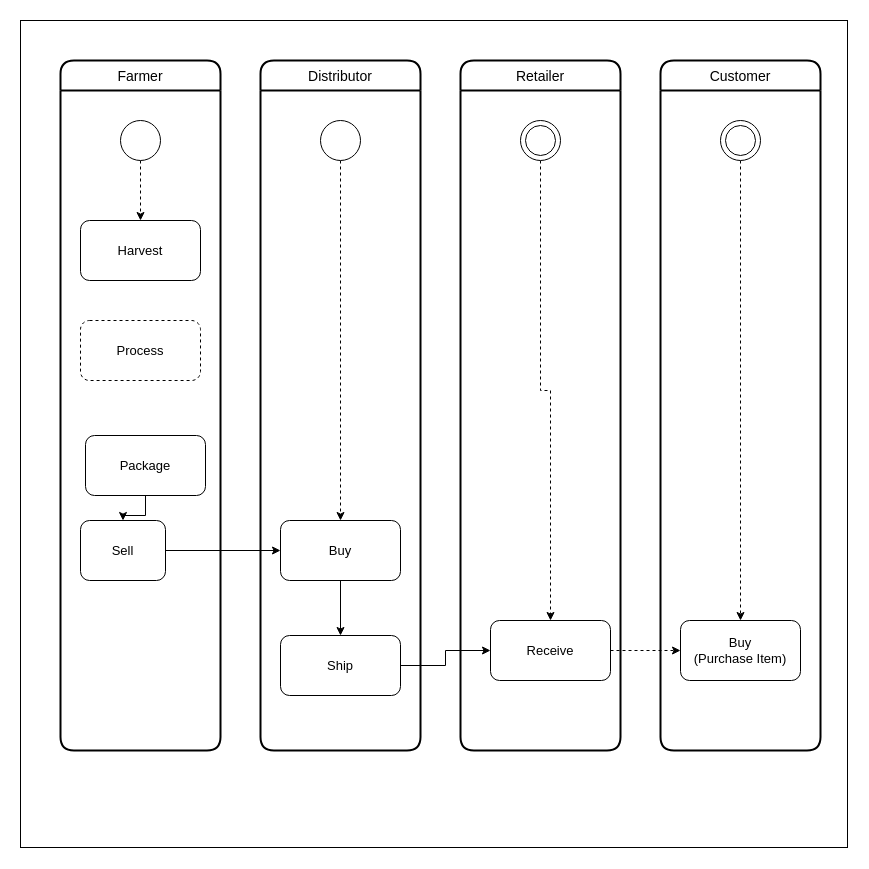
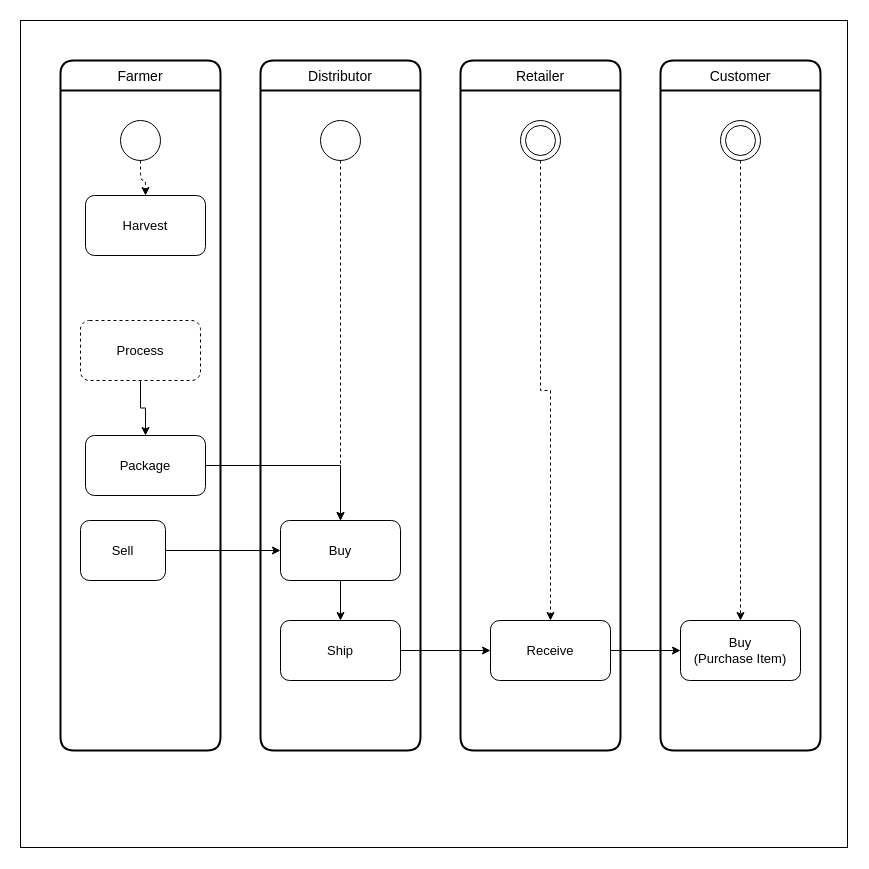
(141, 251) -> (146, 226)
none -> (141, 407)
(144, 516) -> (272, 466)
(642, 651) -> (642, 651)
(341, 666) -> (341, 651)
